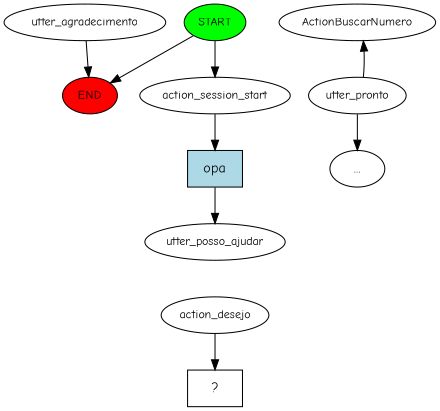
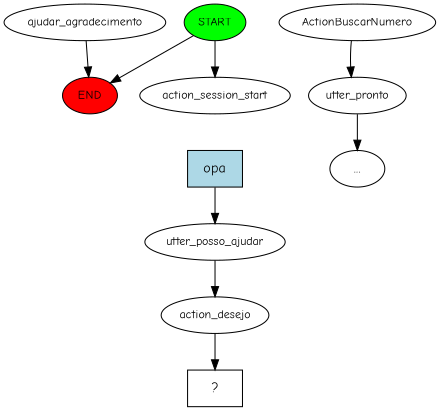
(85, 22) -> (85, 22)
(364, 64) -> (351, 54)
(215, 127) -> none
none -> (215, 274)
